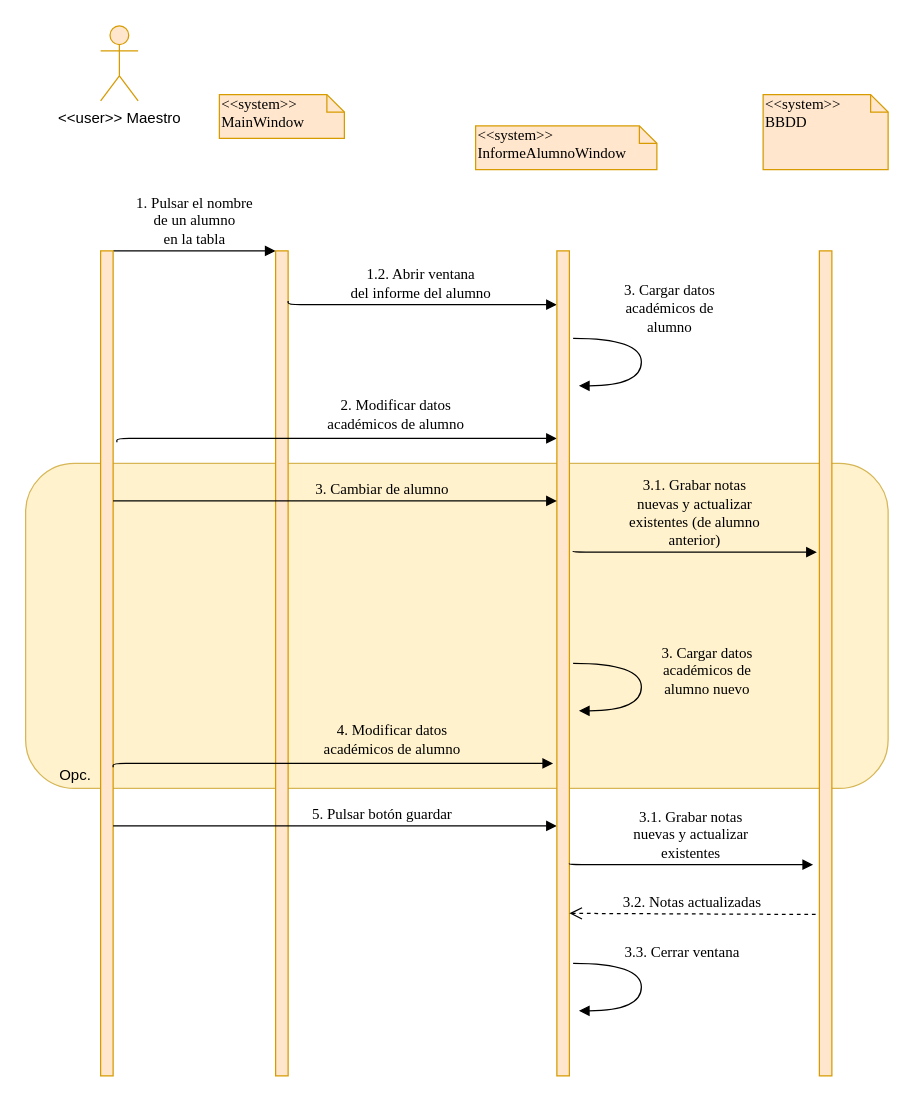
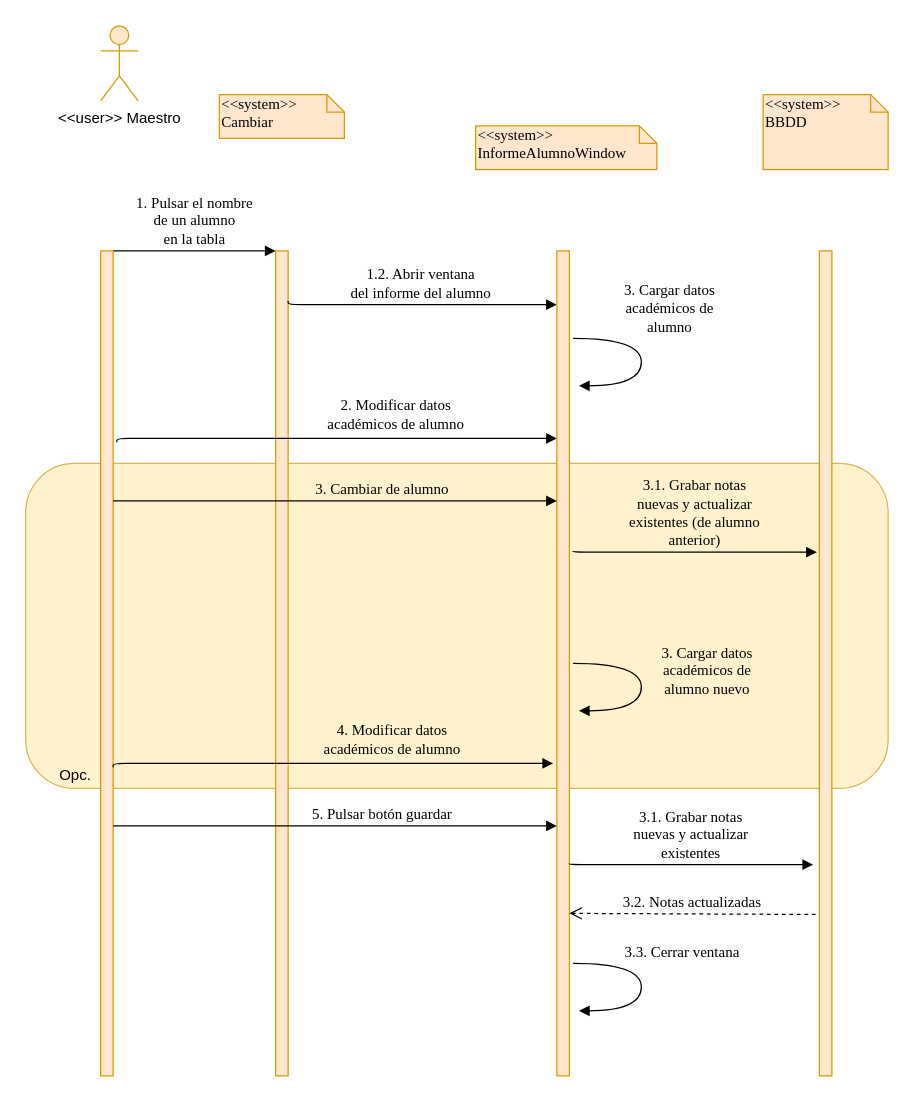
(264, 114) -> (264, 114)
